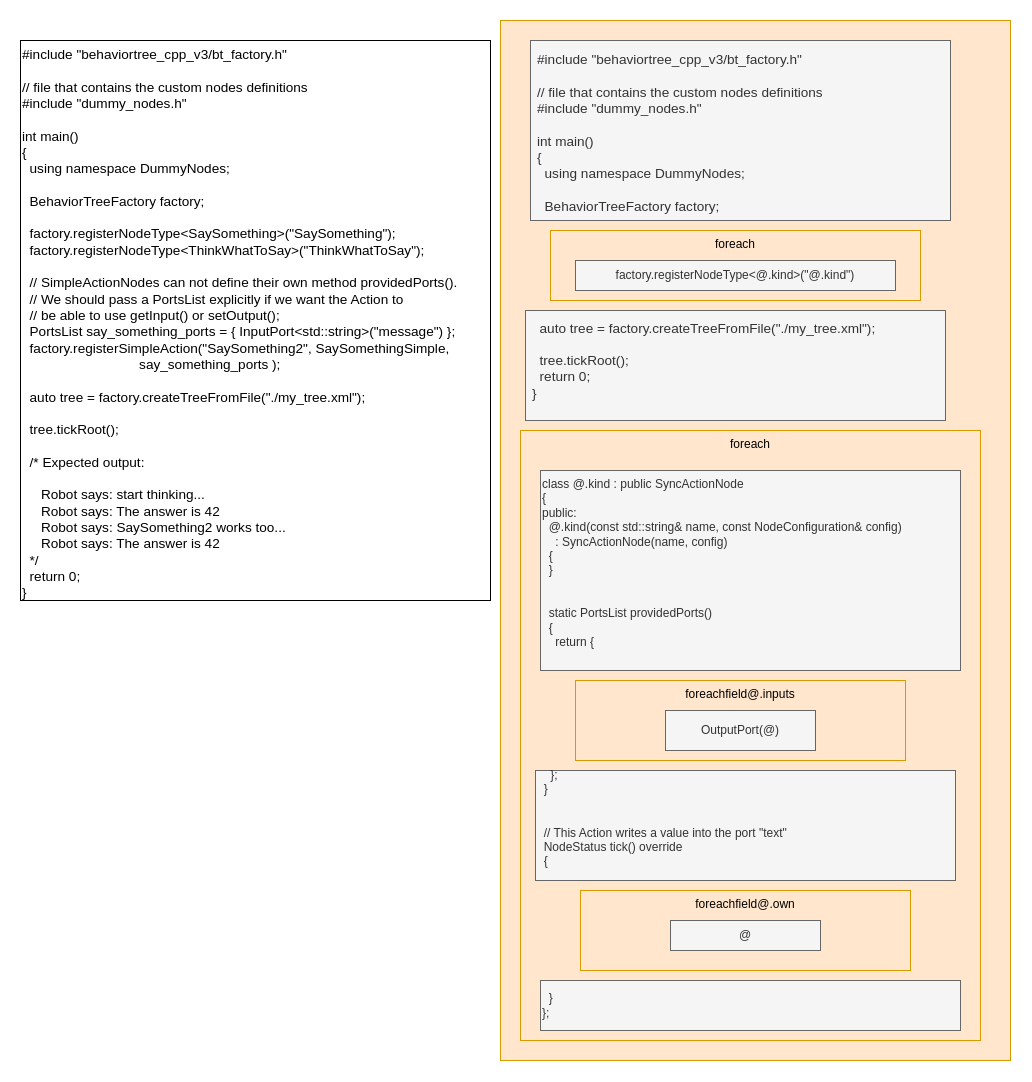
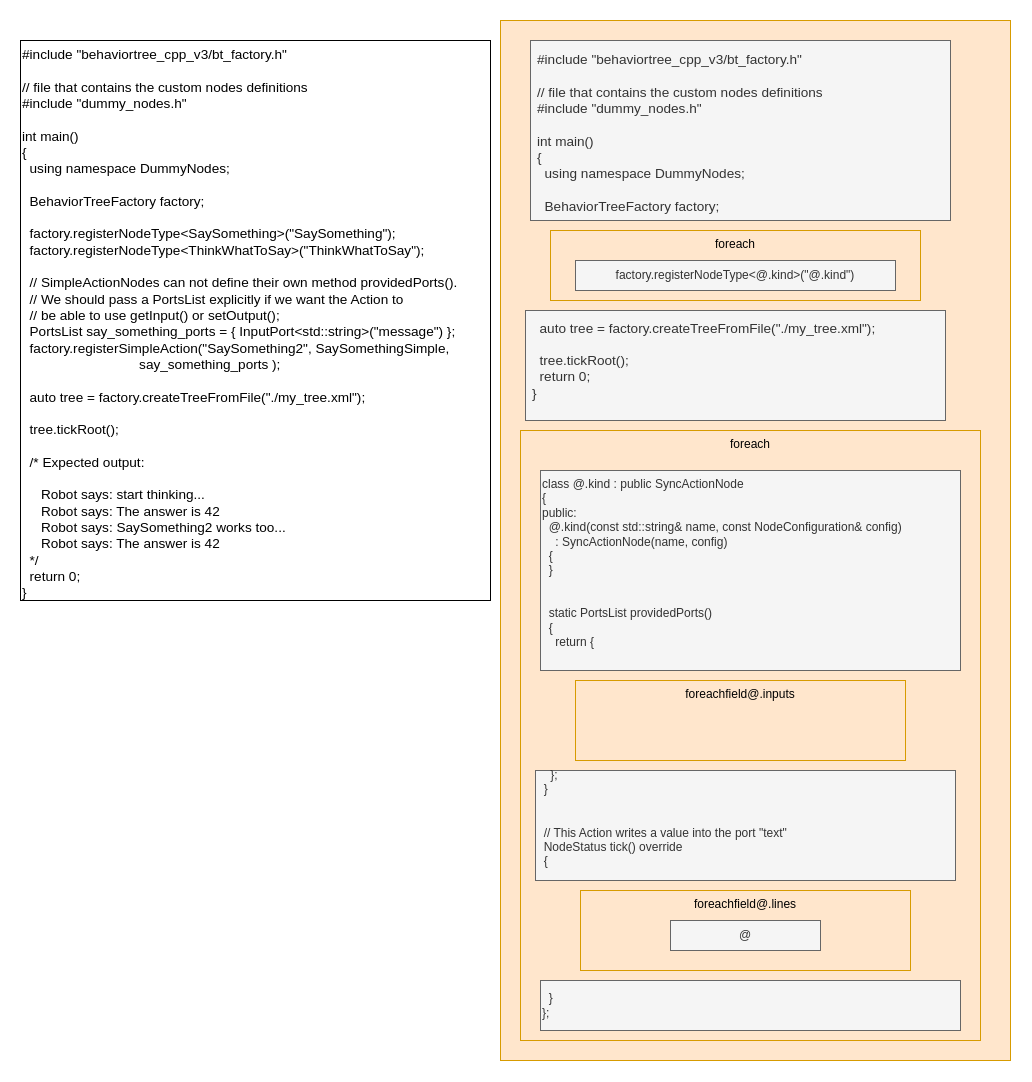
(741, 731) -> none
(746, 905) -> (746, 905)
